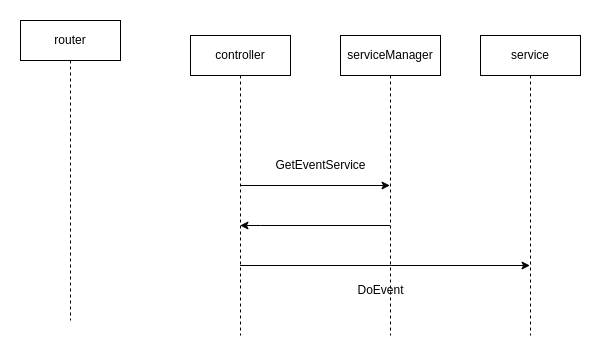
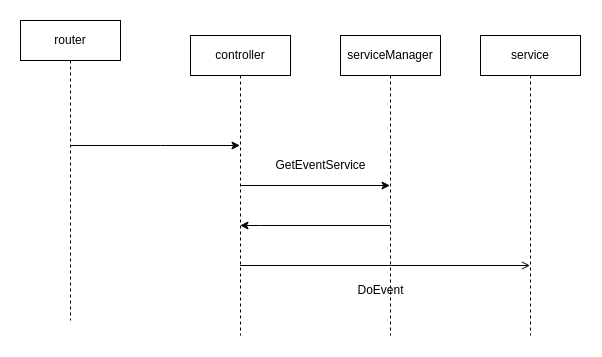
none -> (152, 146)
(522, 266) -> (523, 266)
